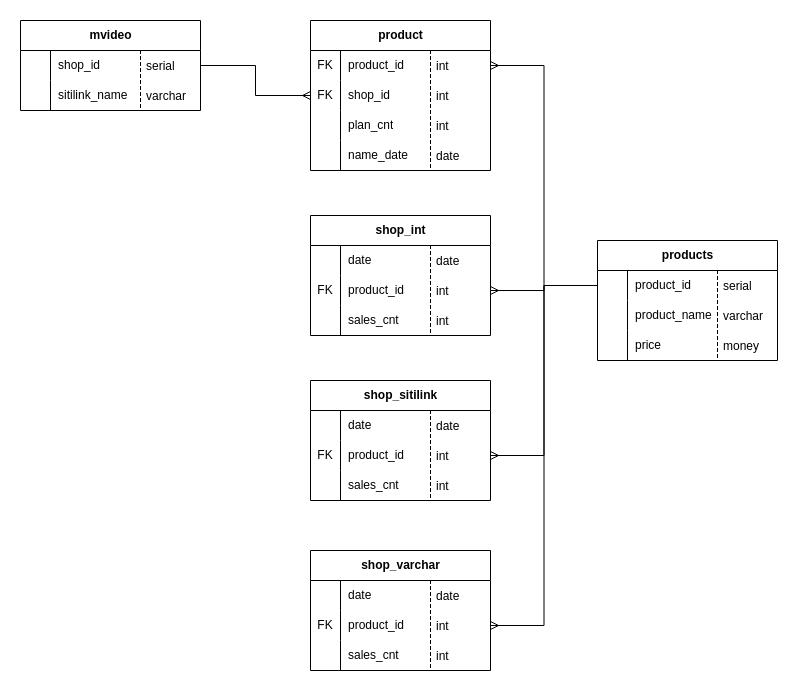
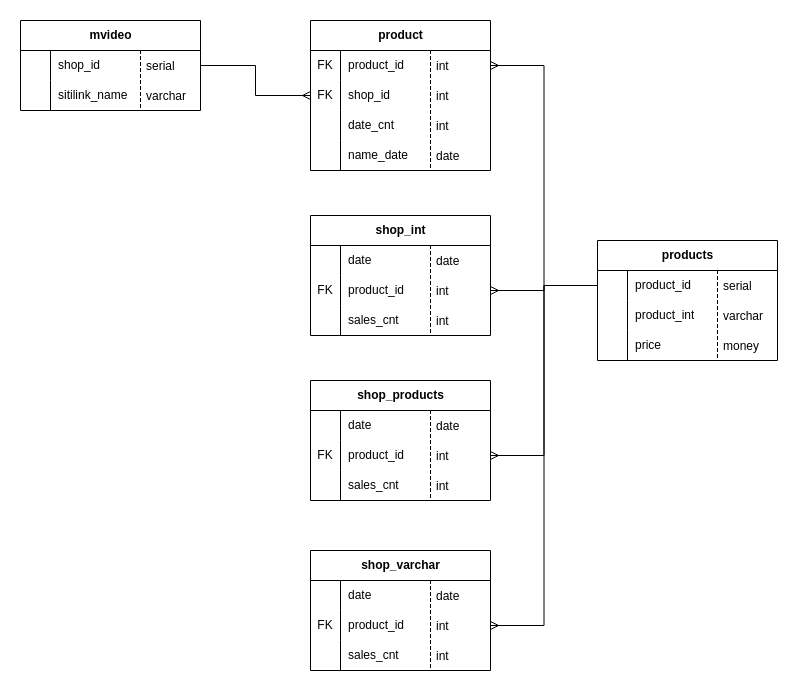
(374, 126) -> (375, 126)
(676, 316) -> (671, 316)
(401, 396) -> (401, 396)
